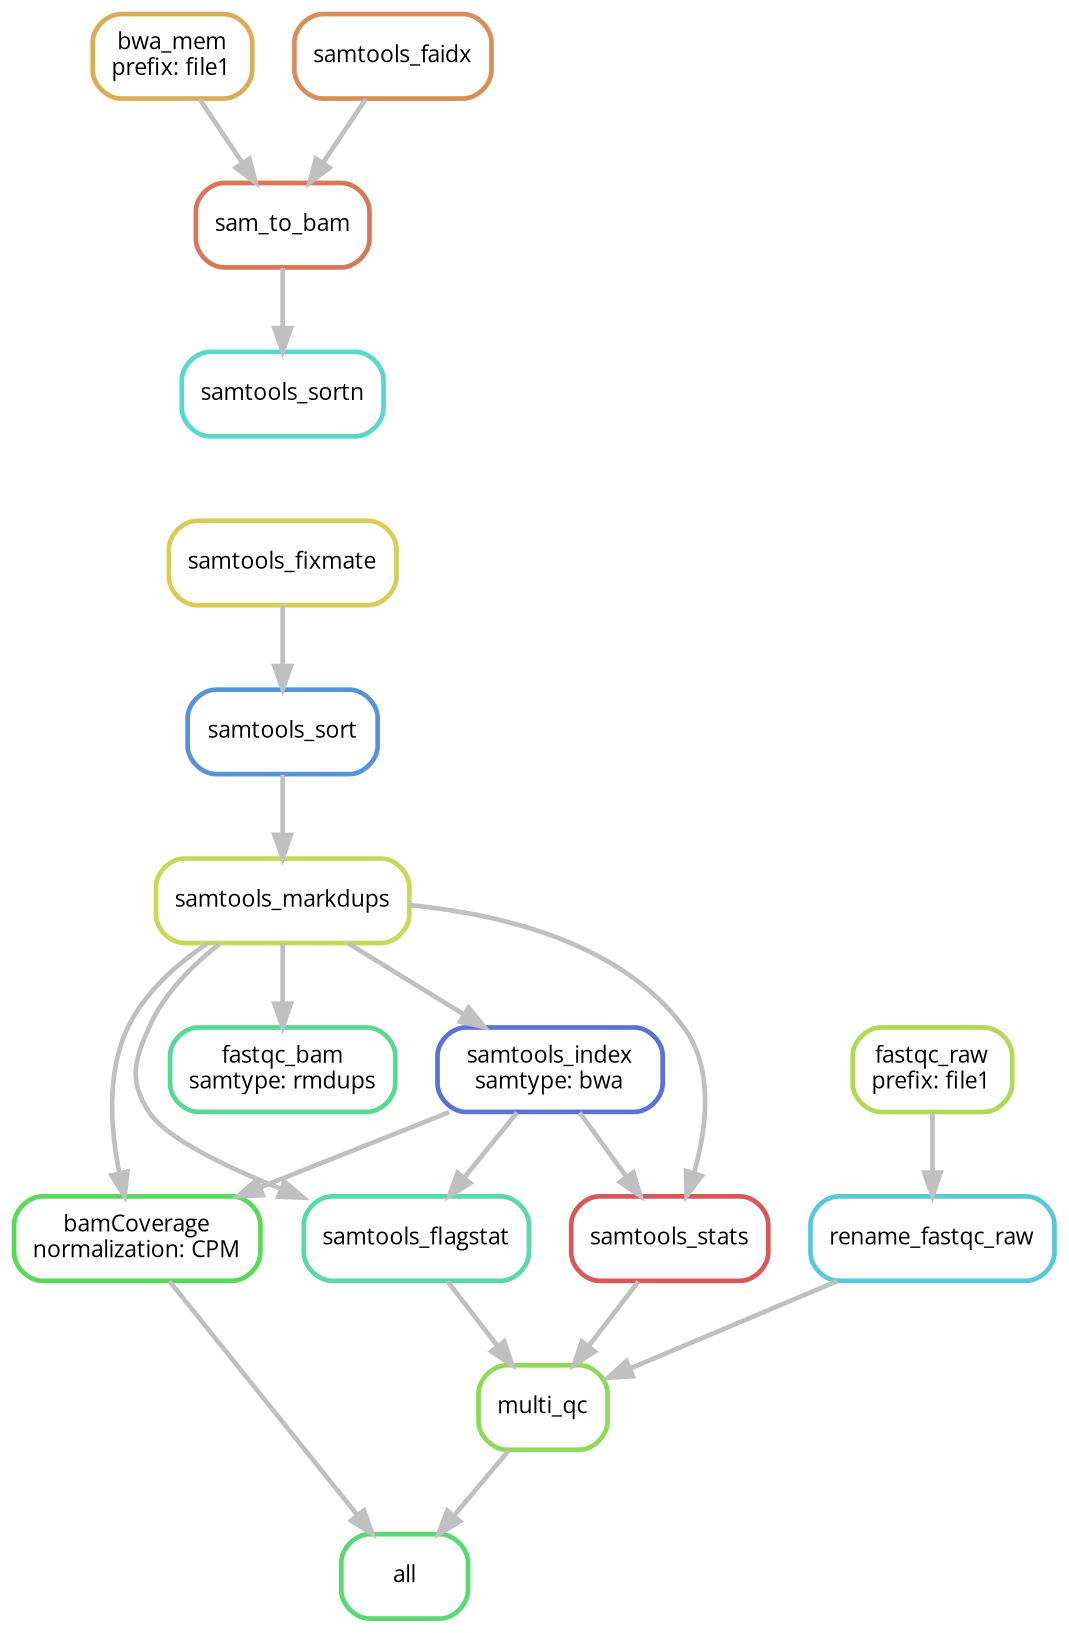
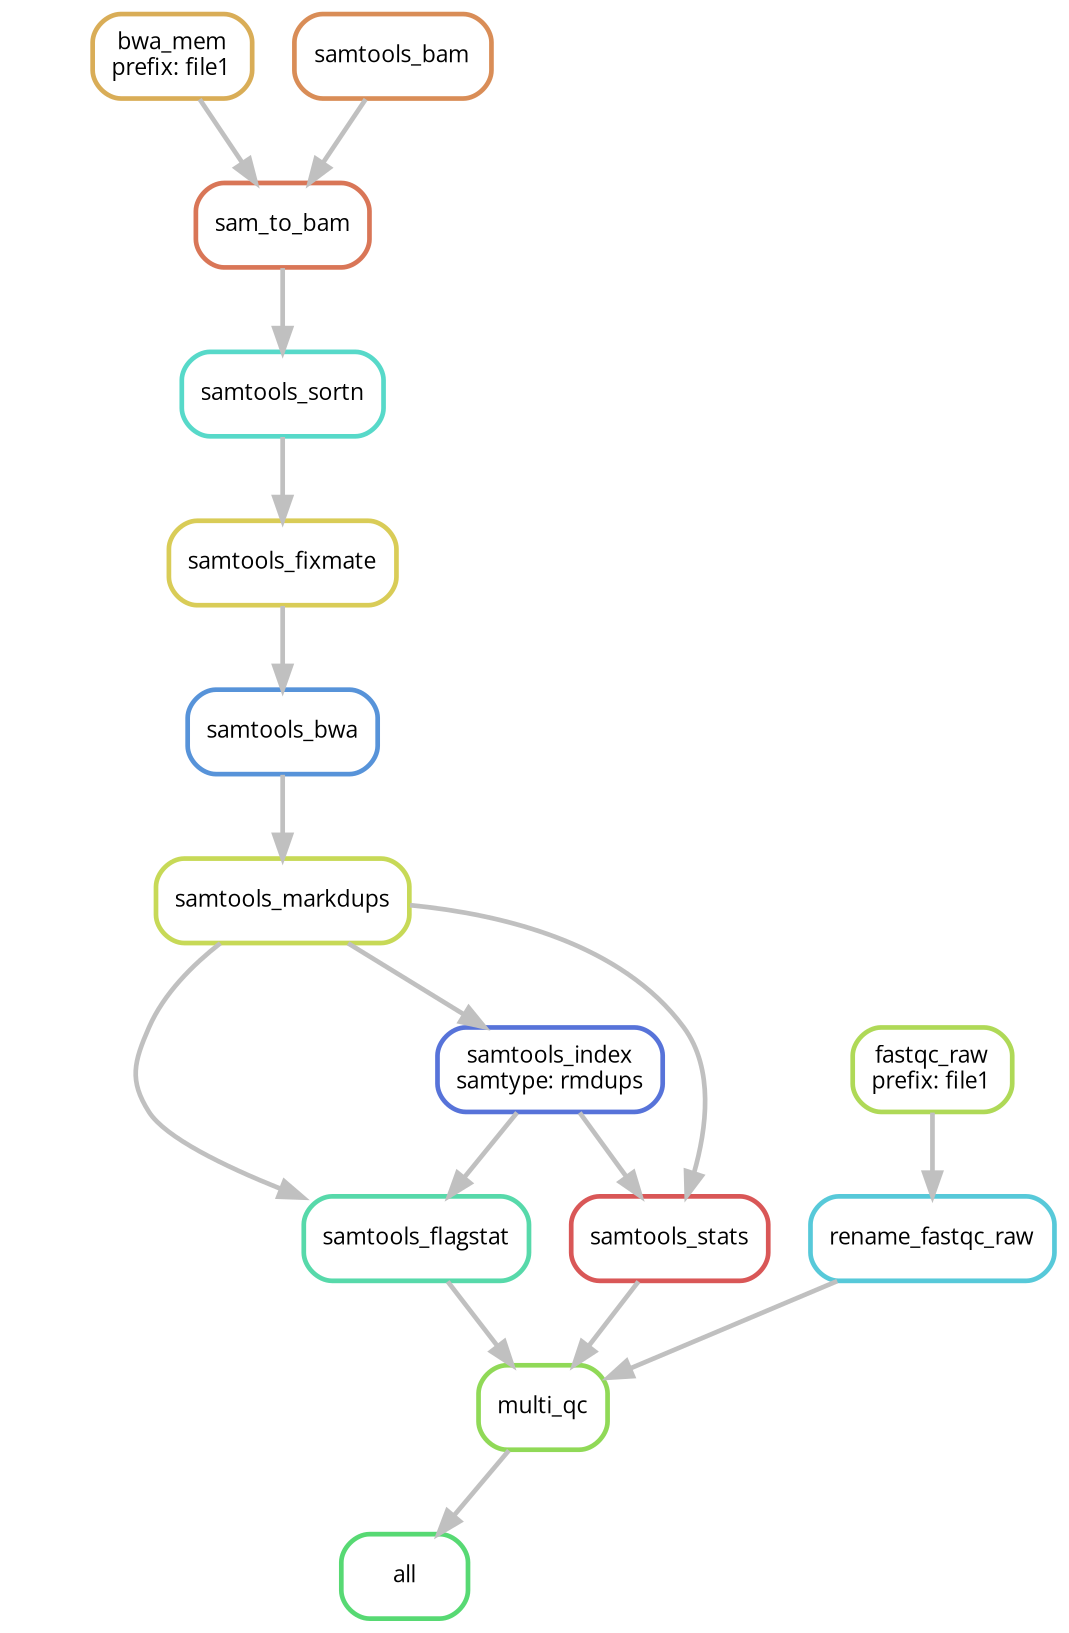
(393, 56) -> (393, 56)
none -> (283, 467)
(283, 732) -> (283, 732)
(283, 1070) -> none
(550, 1070) -> (550, 1070)
(137, 1239) -> none
